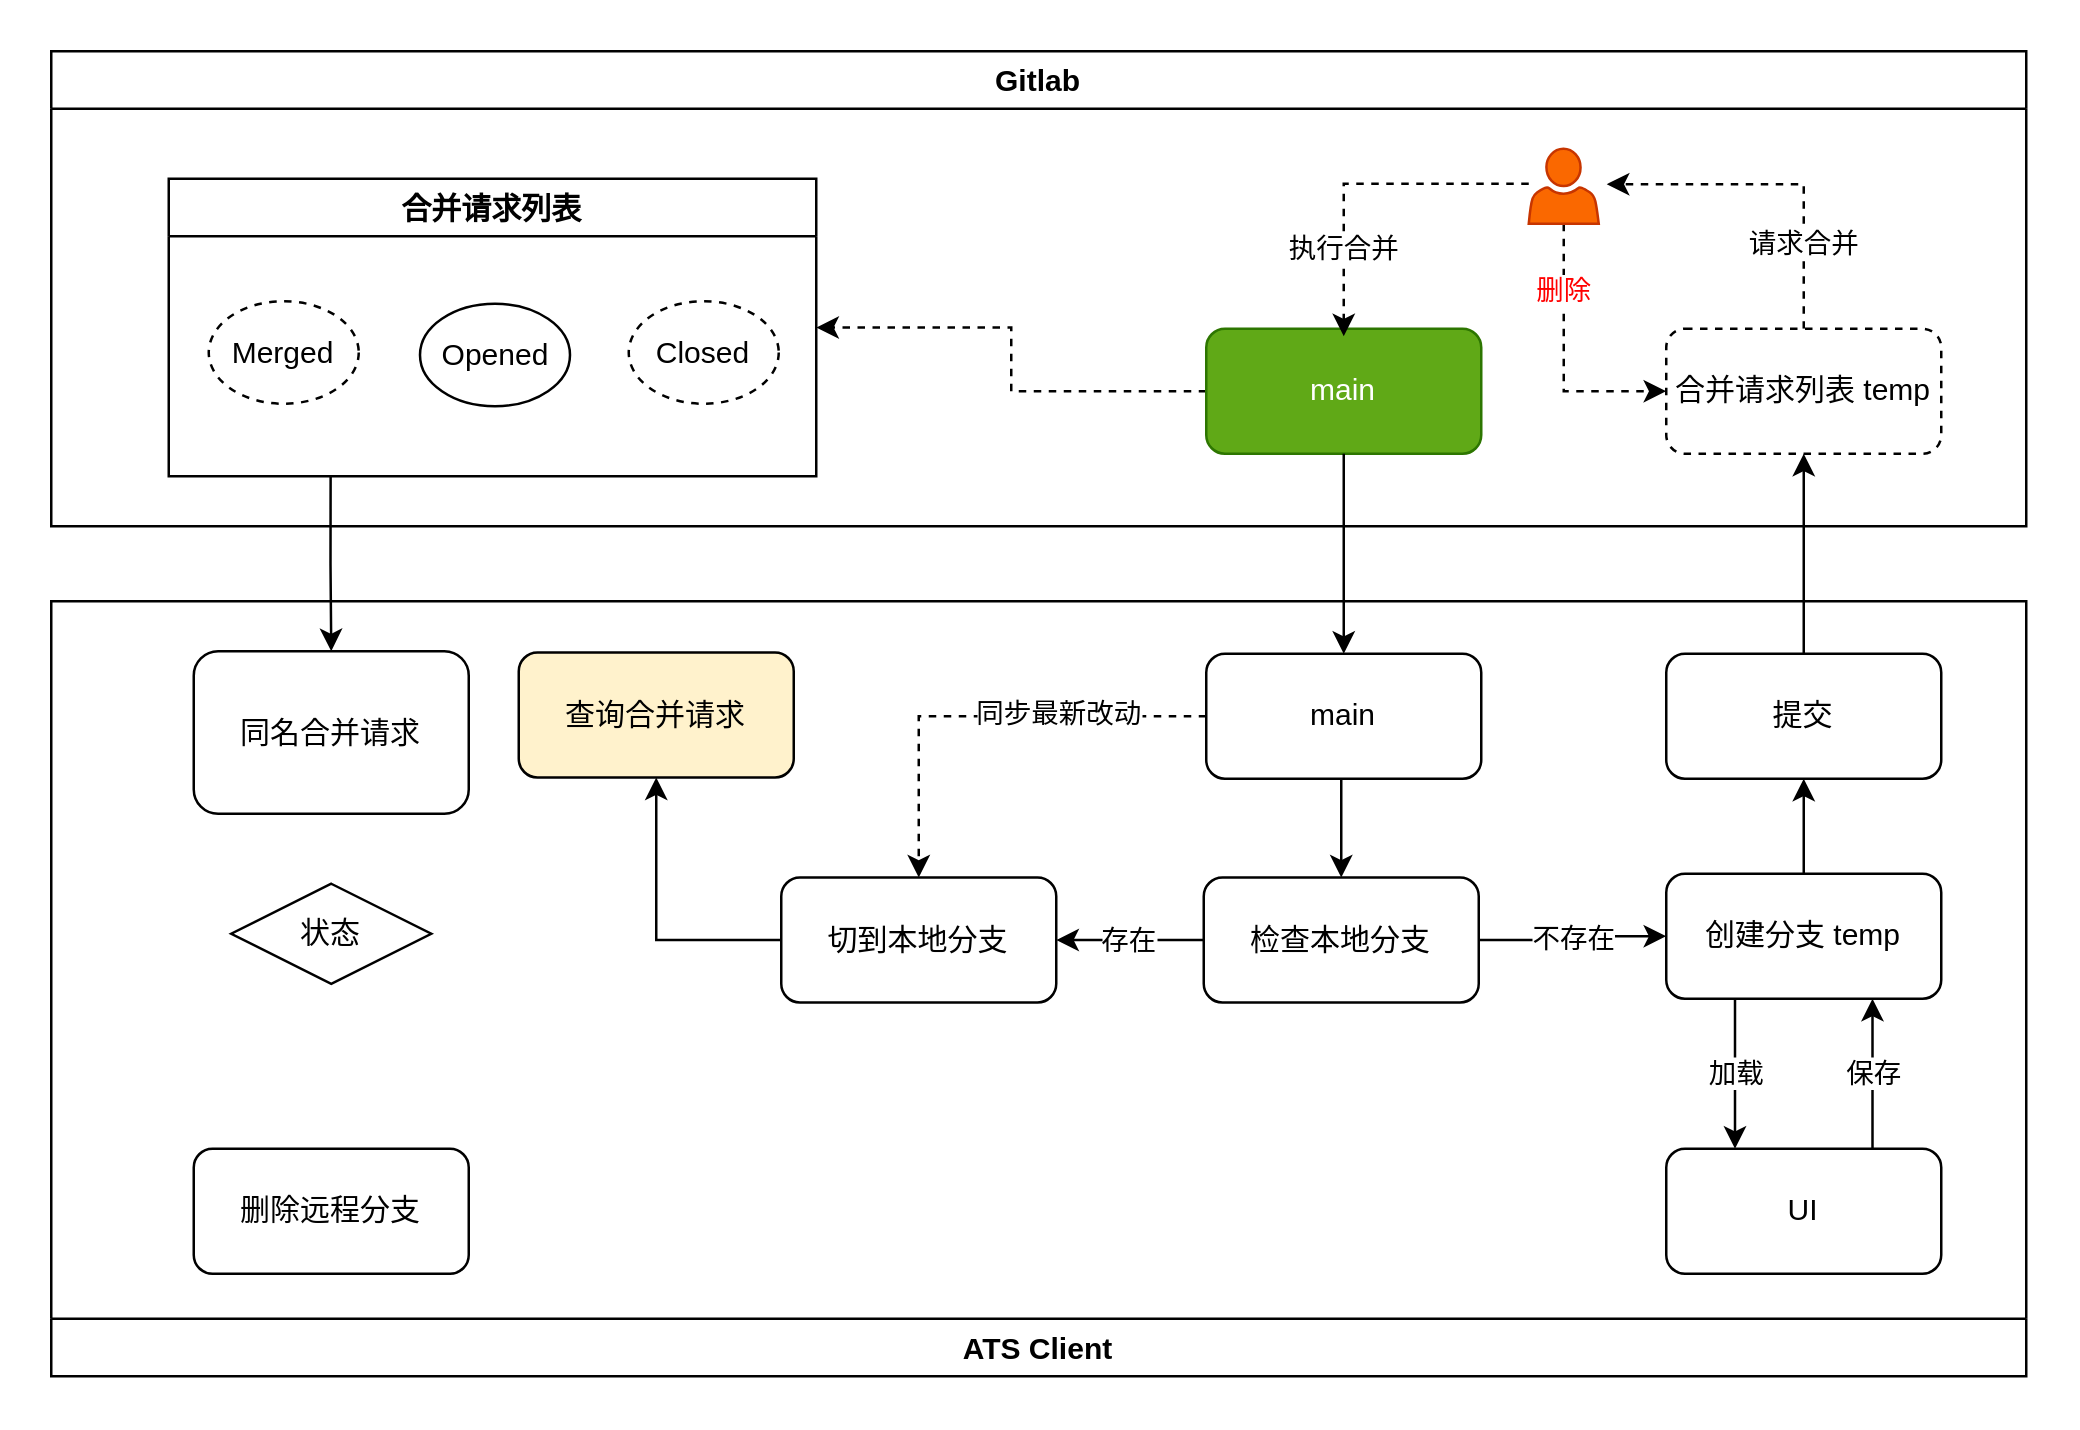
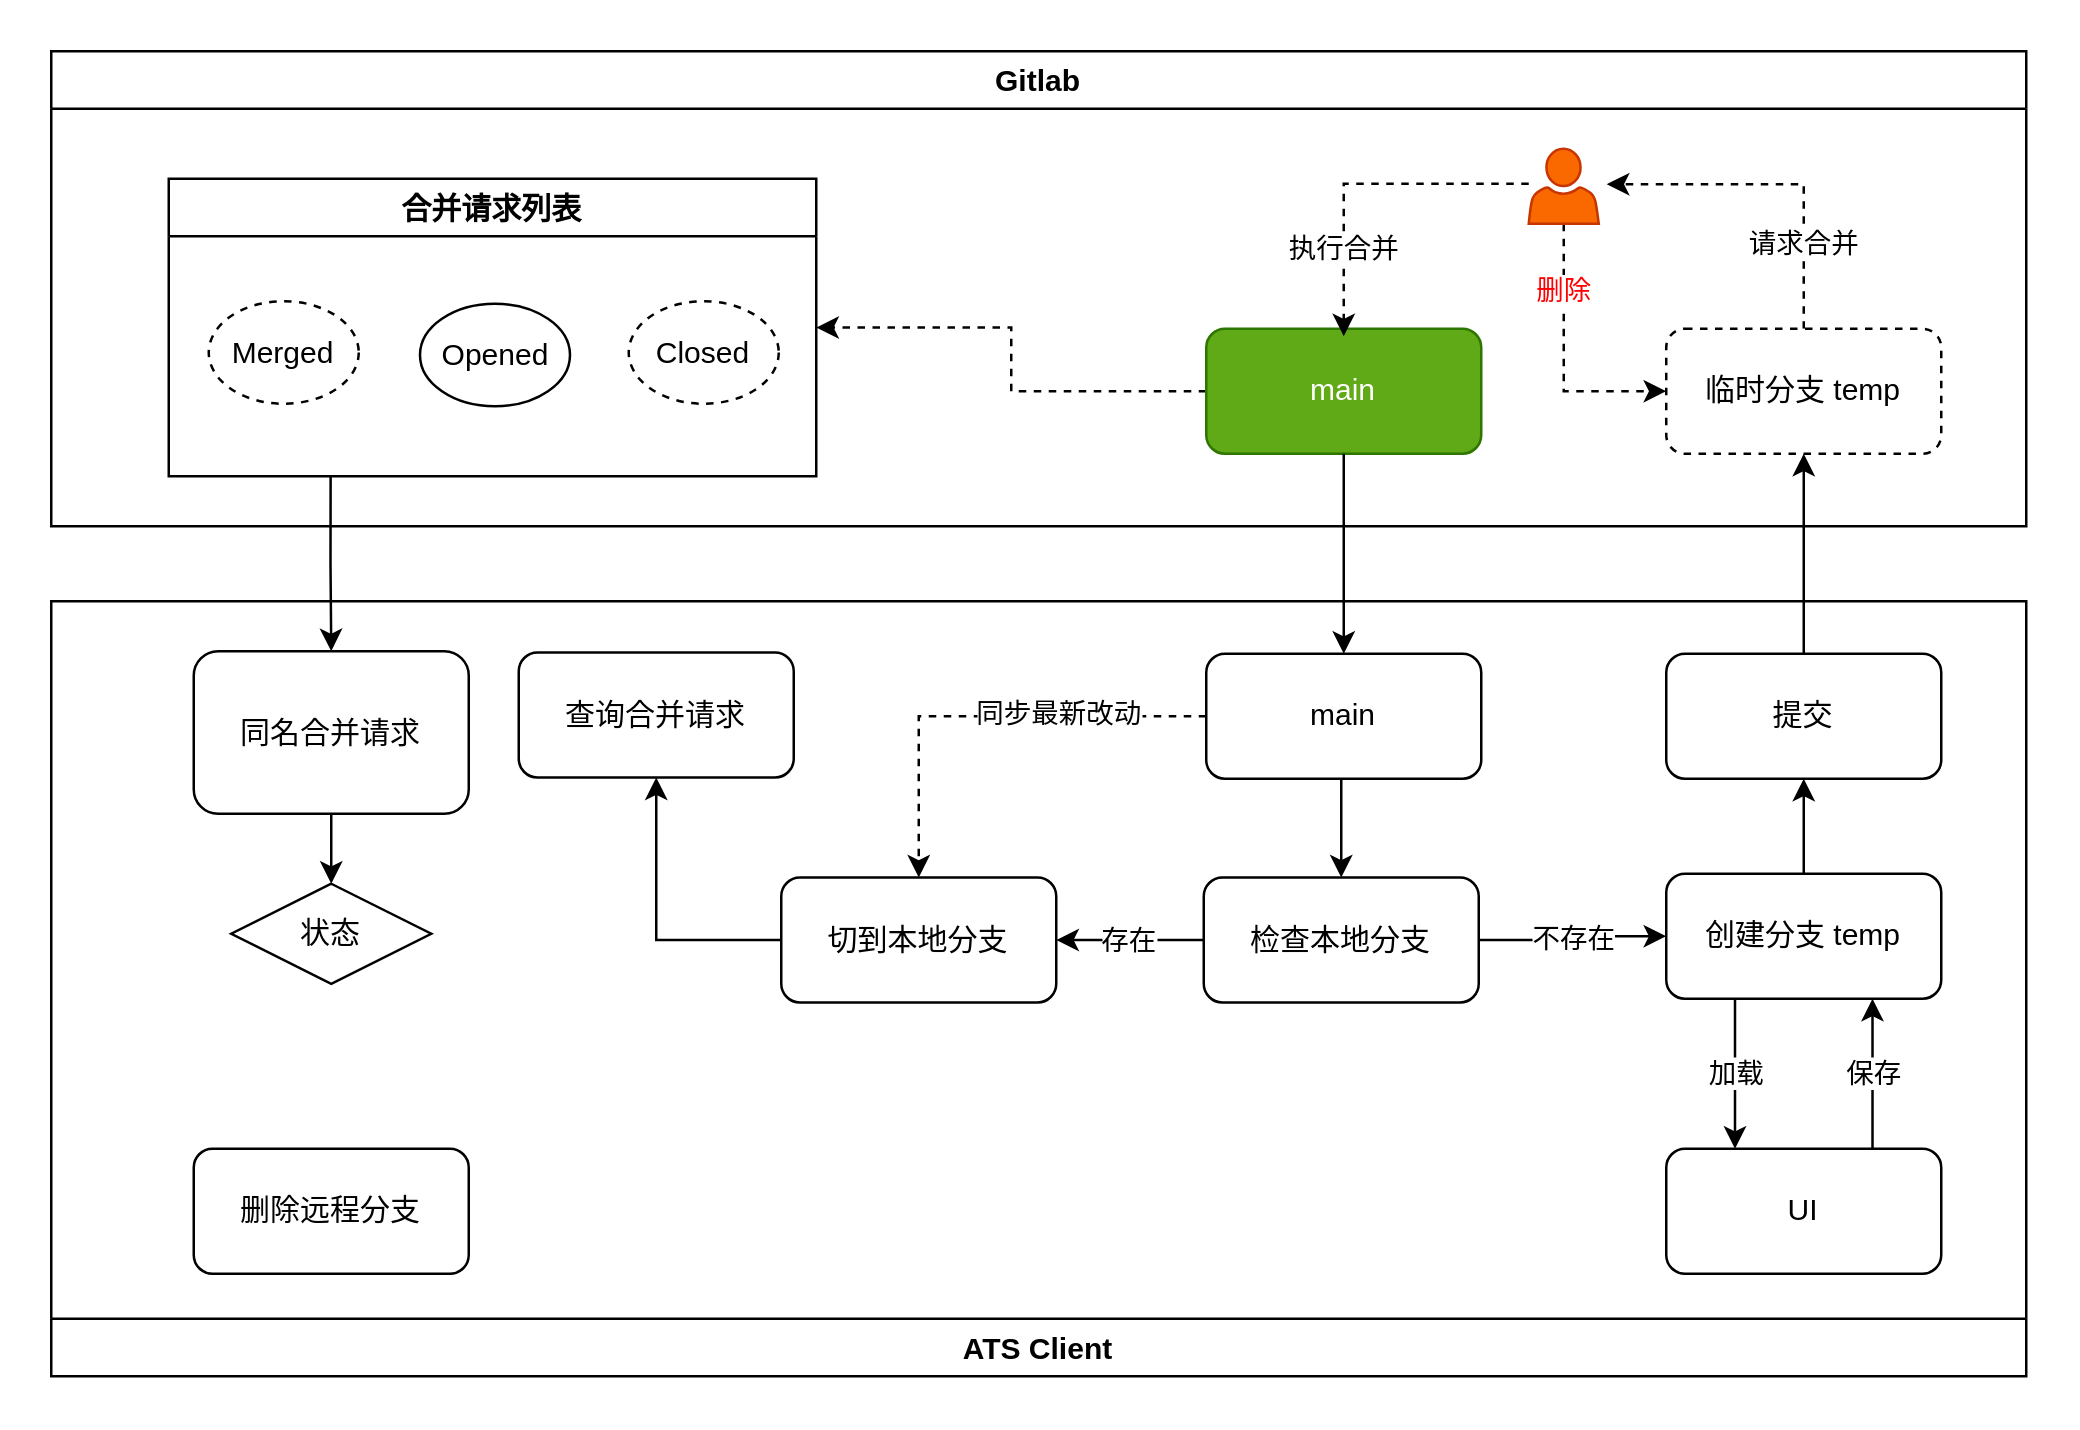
(1804, 391) -> (1804, 391)
(656, 715) -> (656, 715)
none -> (331, 841)
